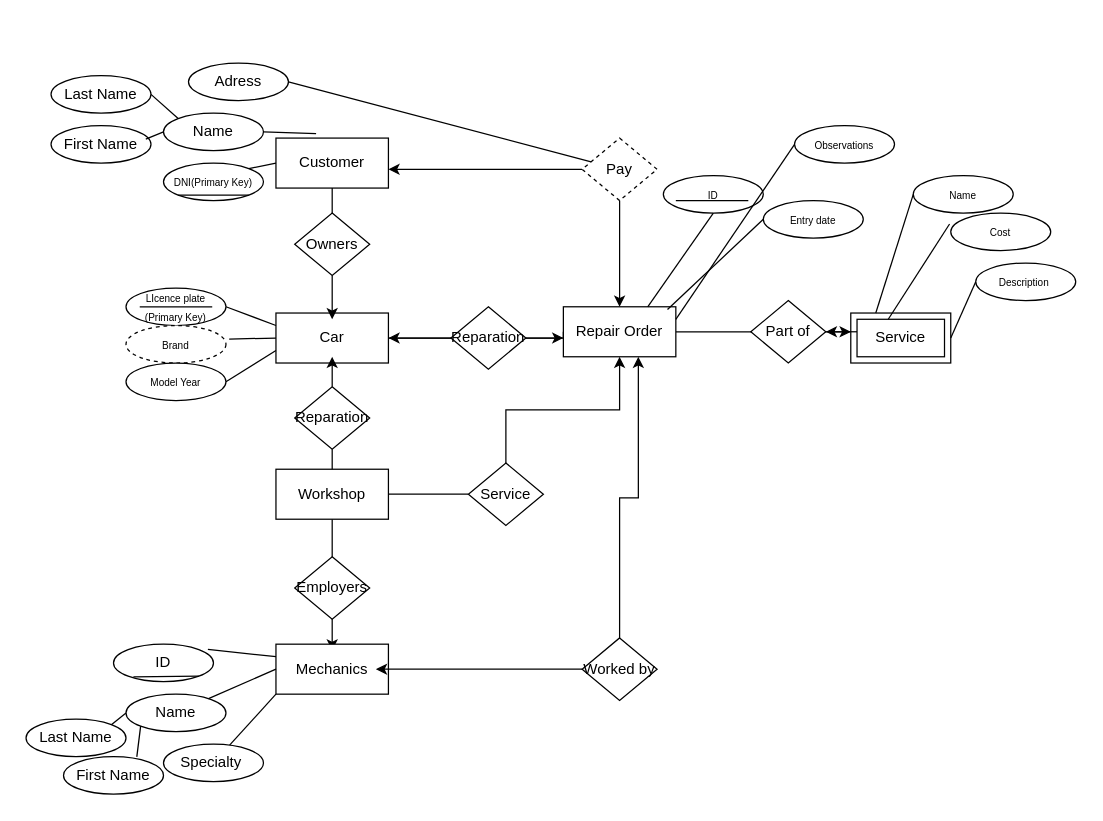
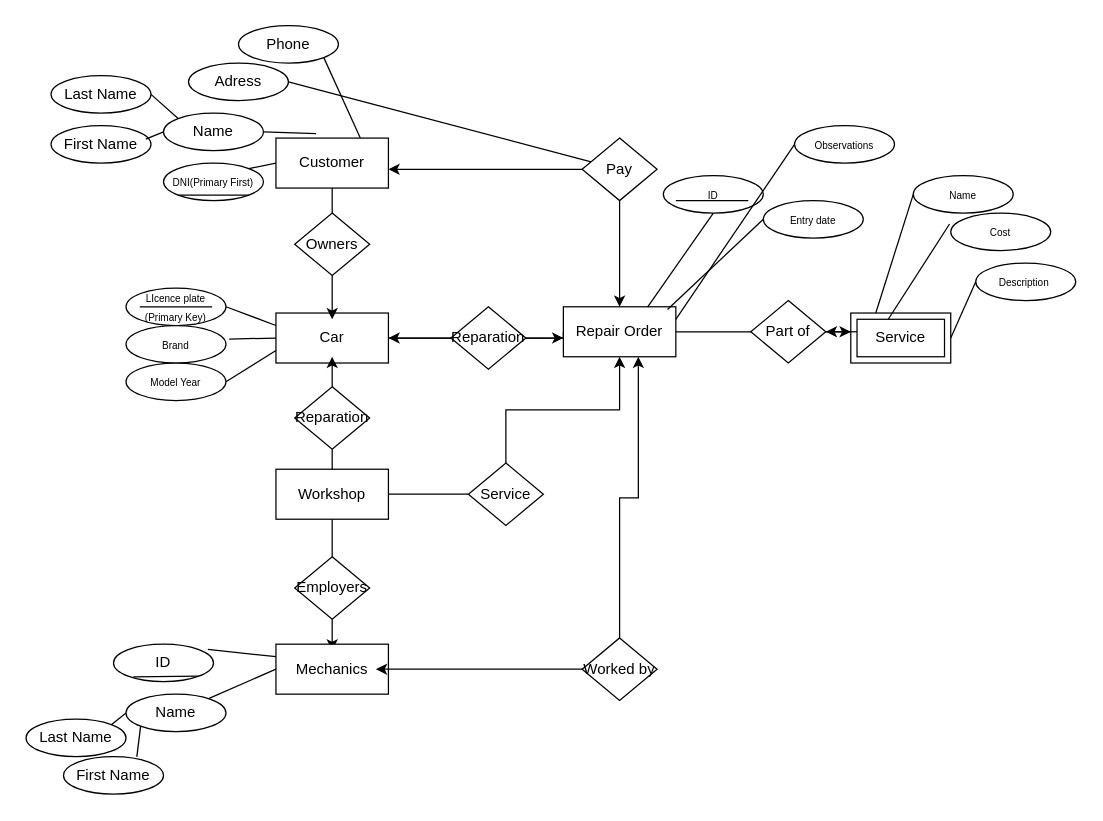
none -> (288, 44)
none -> (342, 98)
(619, 169) -> (619, 169)
(213, 182) -> (213, 182)
(176, 344) -> (176, 344)
(252, 720) -> none
(213, 763) -> none
